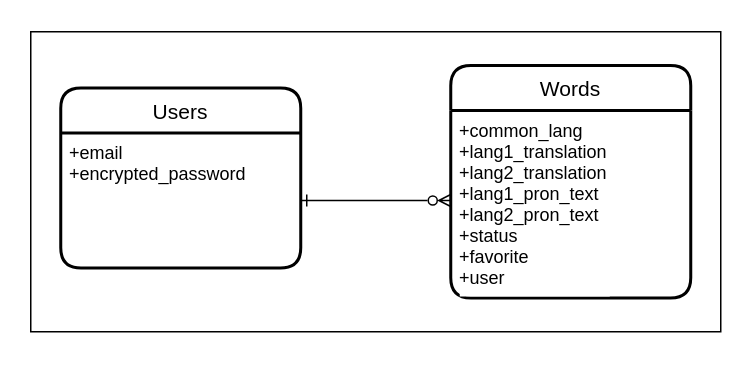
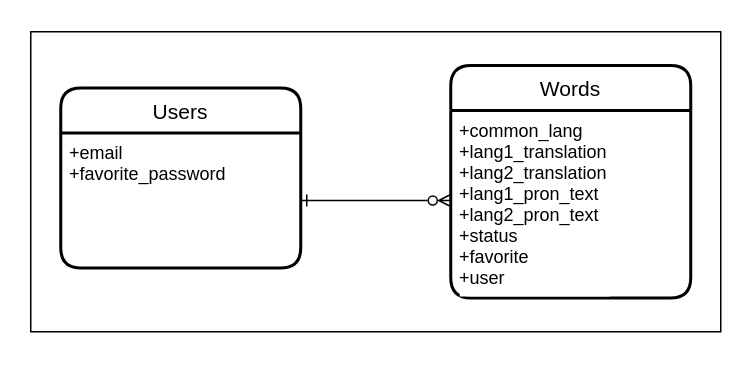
(95, 153) -> (95, 153)
